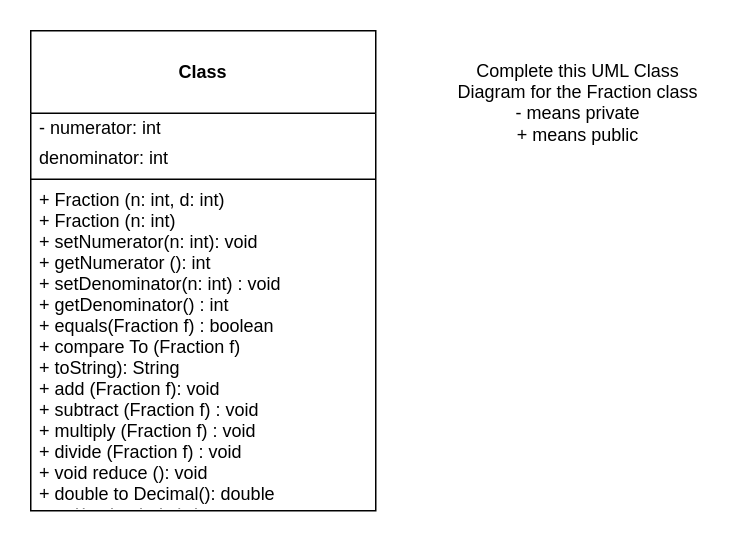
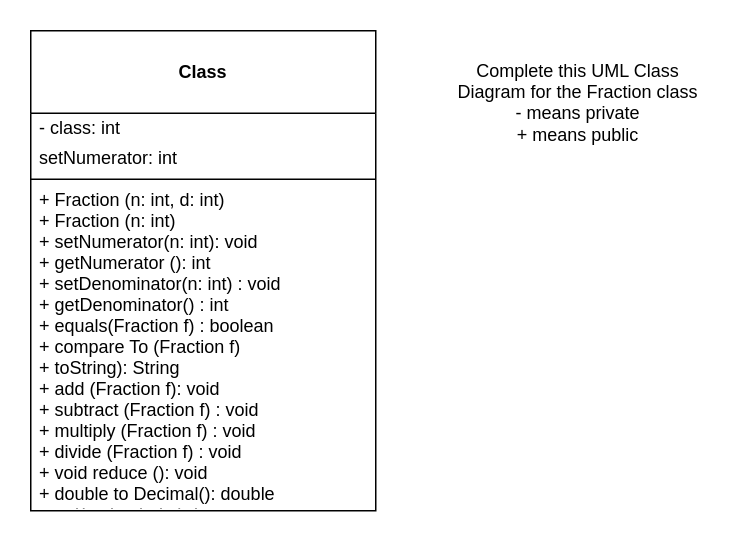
(111, 128) -> (89, 128)
(111, 158) -> (118, 158)
